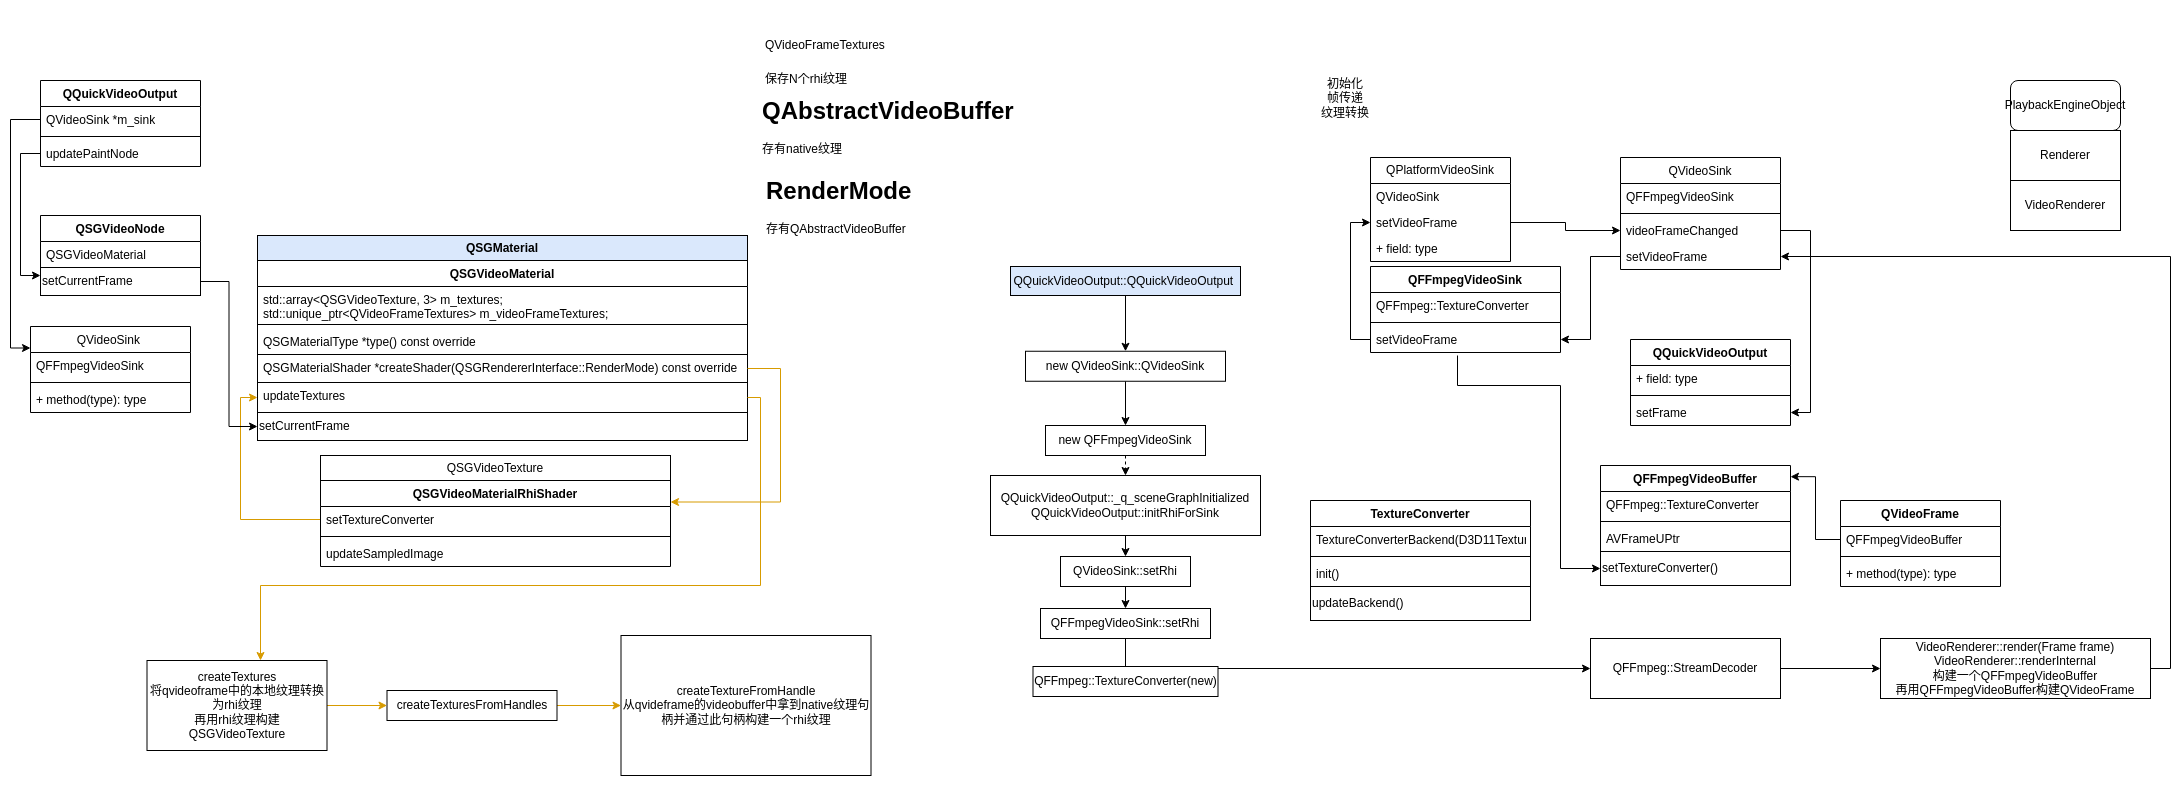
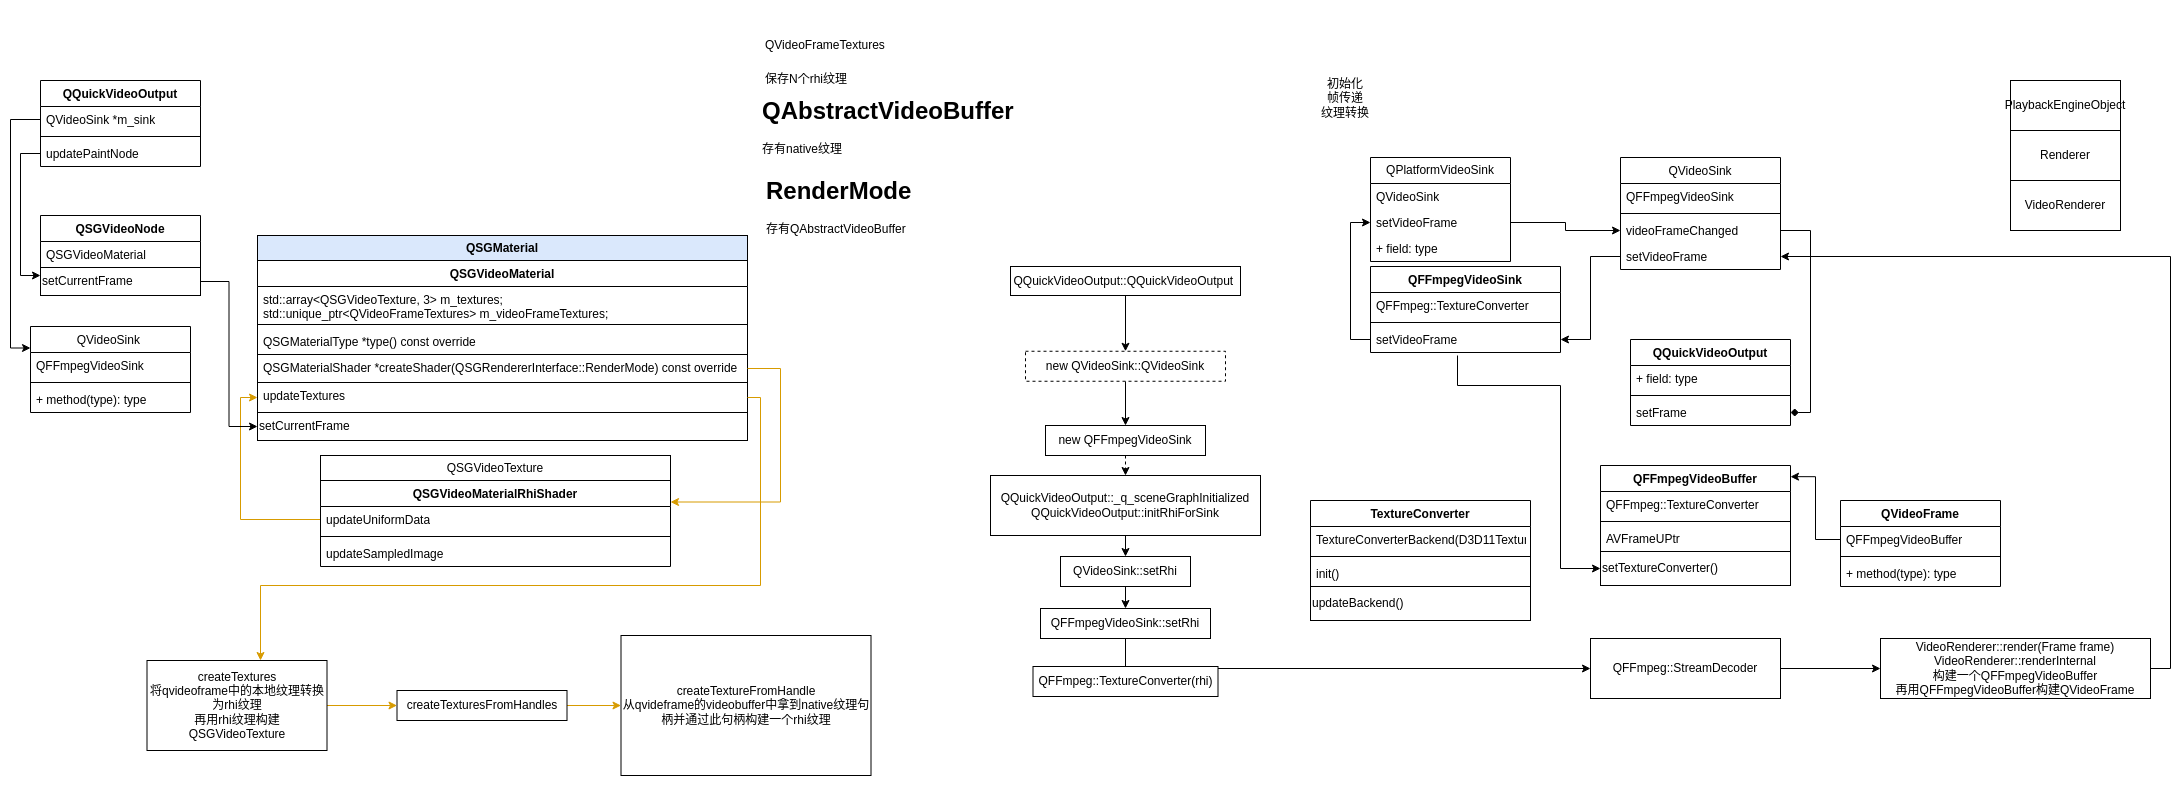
(2066, 106) -> (2066, 106)
(1126, 281) -> (1126, 281)
(1126, 366) -> (1126, 366)
(1798, 413) -> (1799, 413)
(390, 521) -> (382, 521)
(1126, 682) -> (1126, 682)
(472, 706) -> (482, 706)
